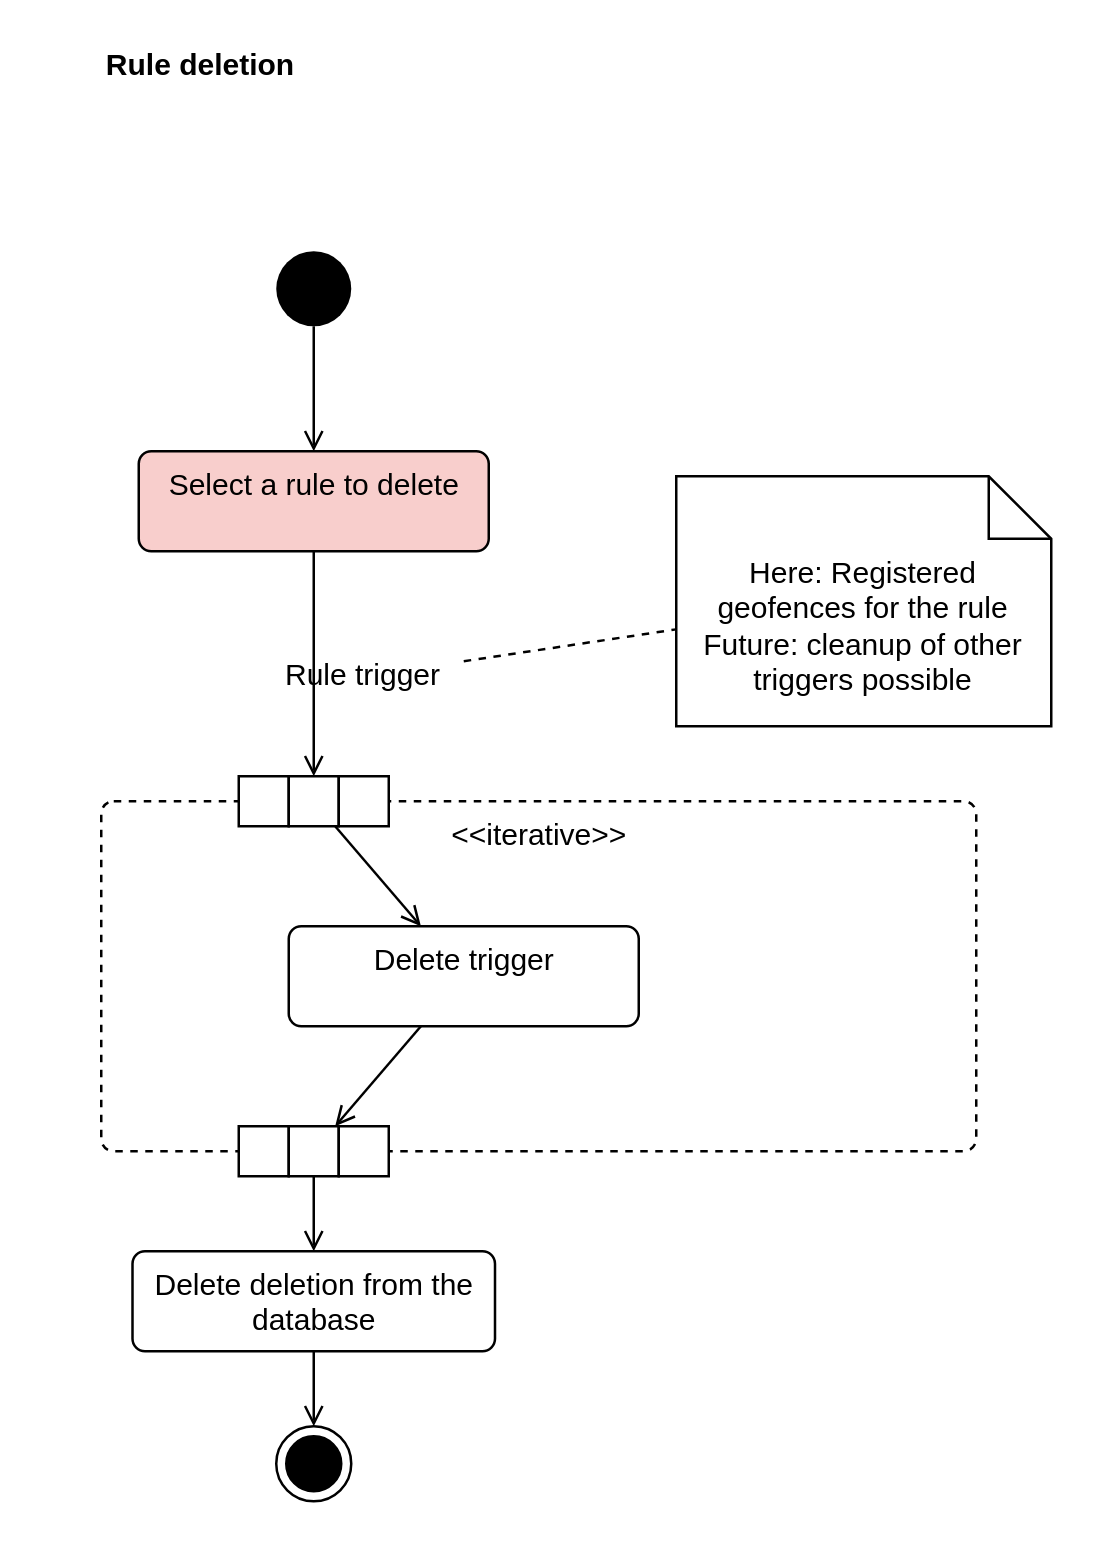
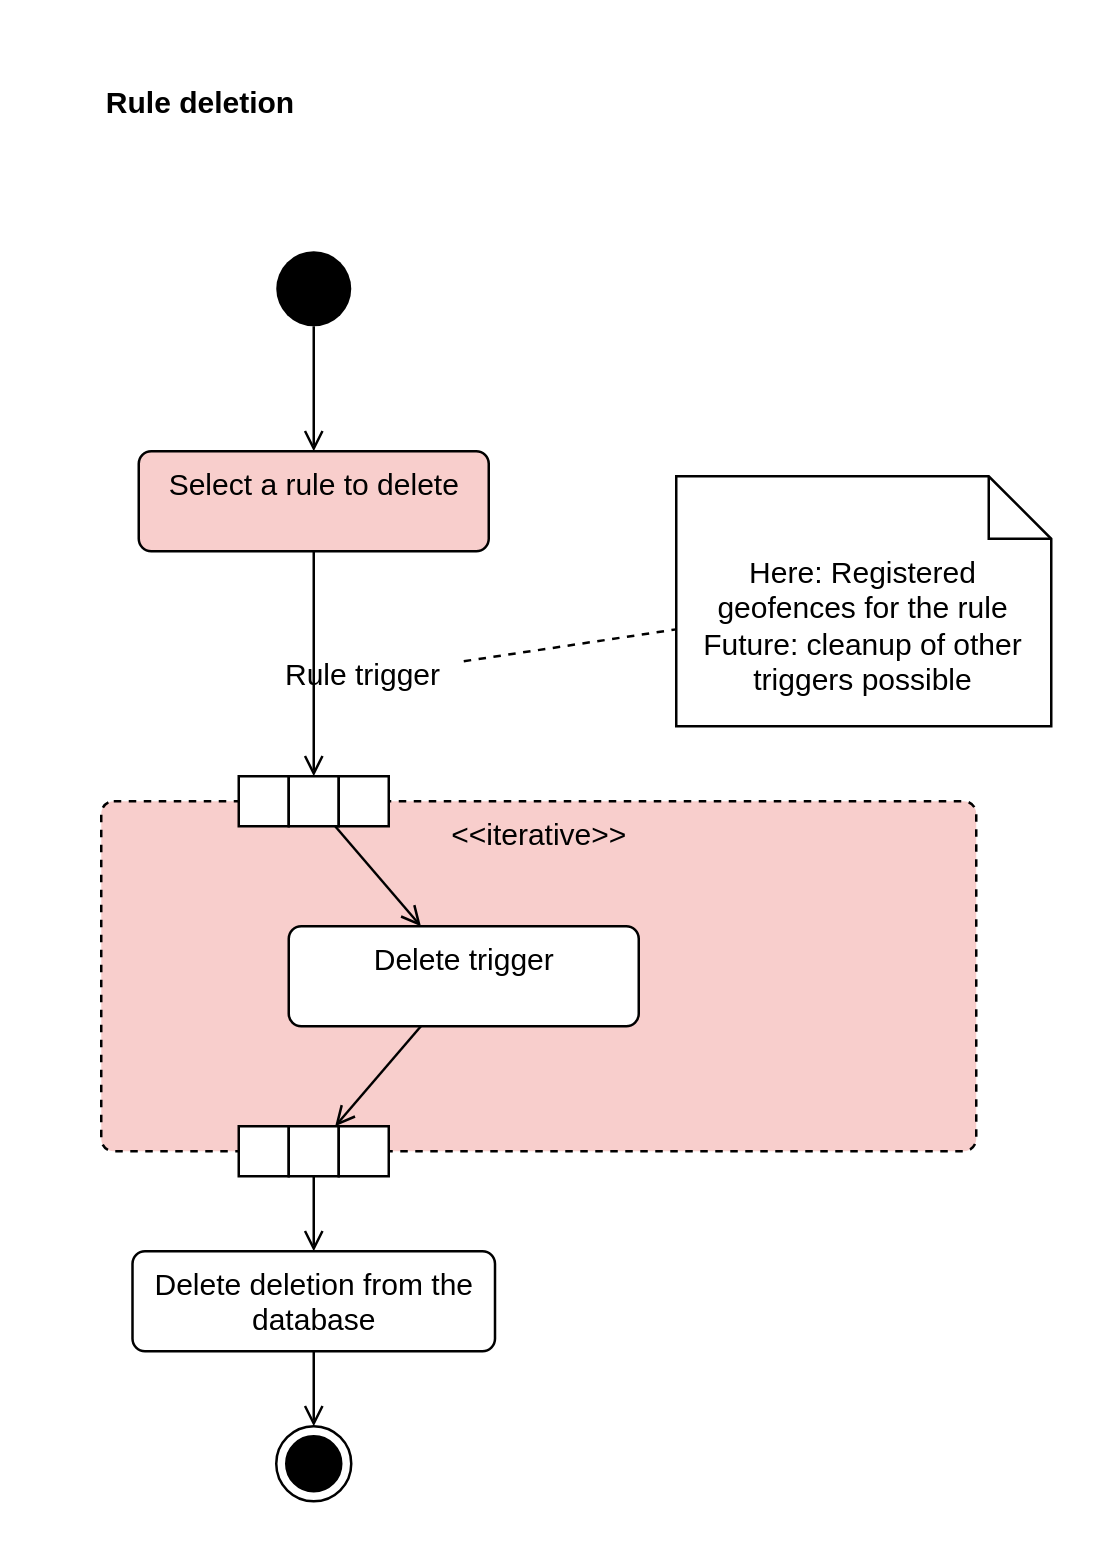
(201, 64) -> (201, 101)
(540, 837) -> (540, 837)
